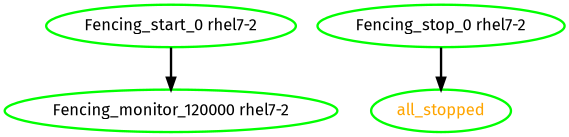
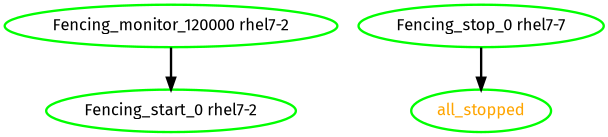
(441, 26) -> (481, 26)
(171, 63) -> (171, 63)
